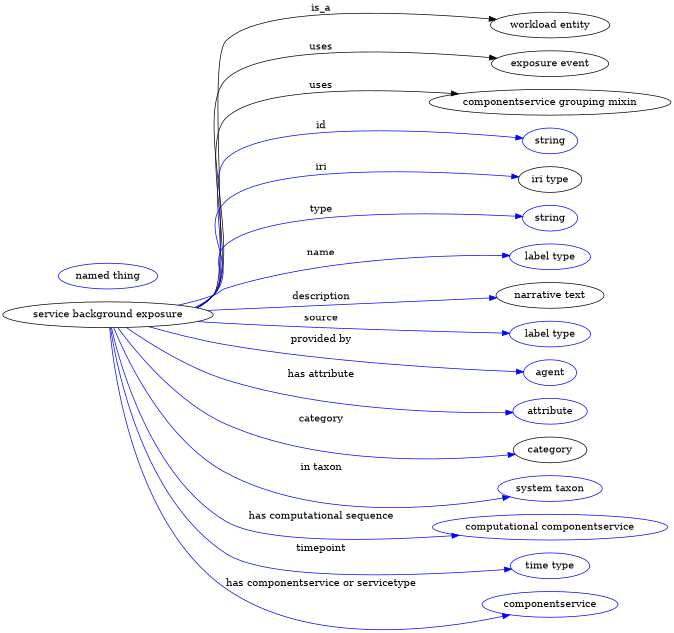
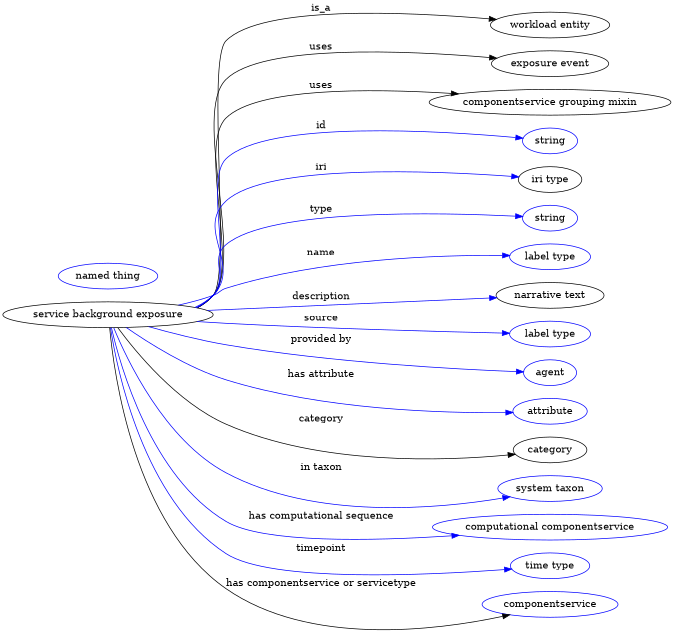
(293, 445) -> (293, 445)
(223, 586) -> (223, 586)
